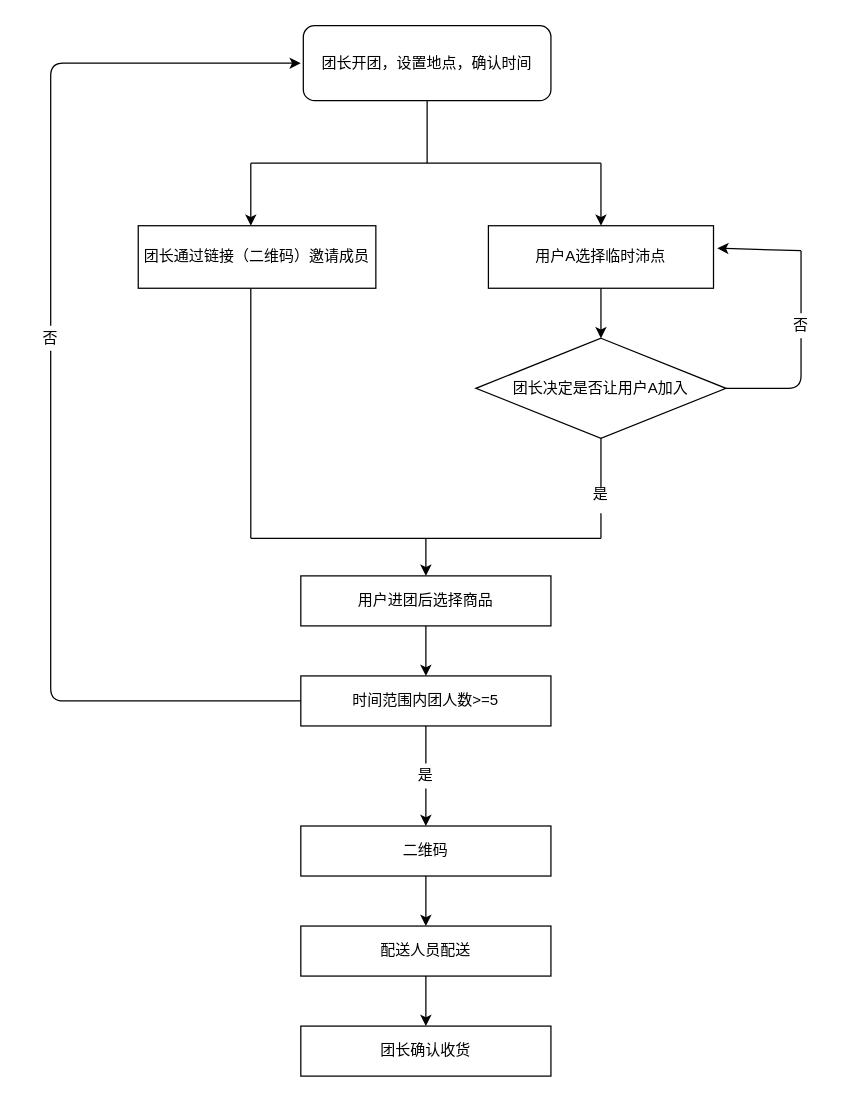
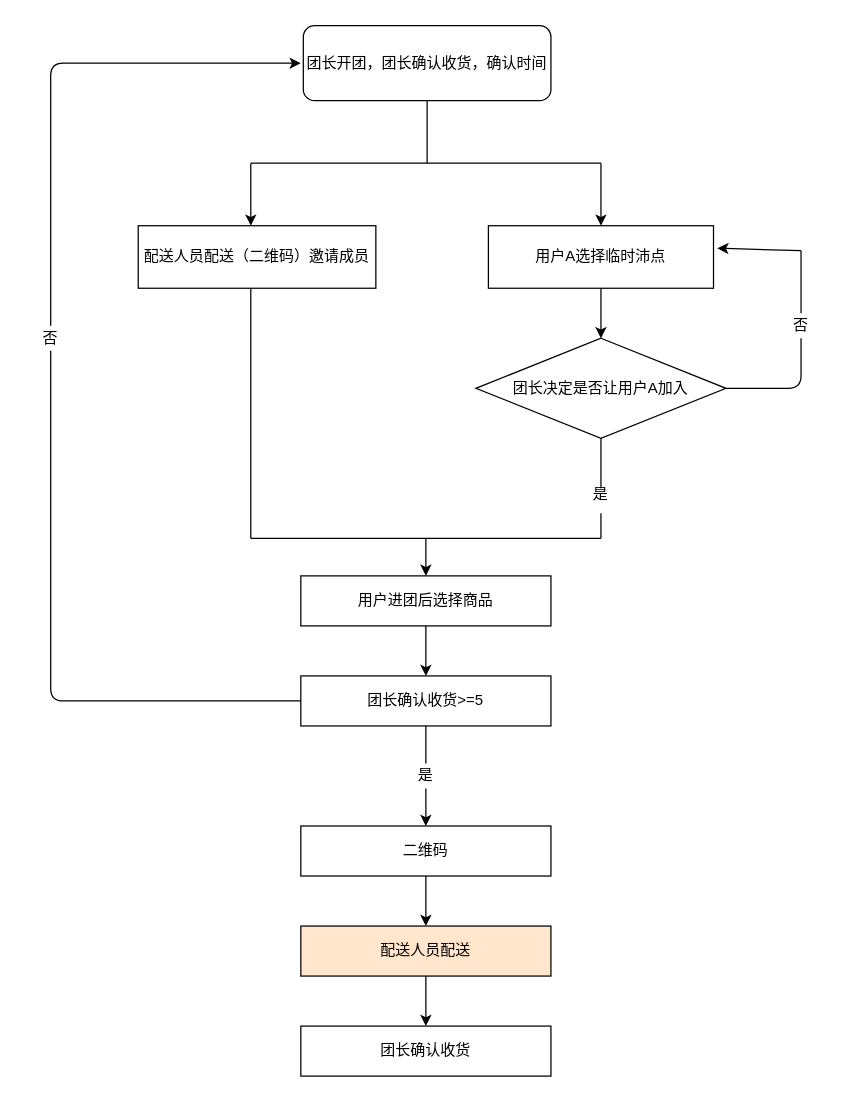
(427, 63) -> (427, 63)
(257, 257) -> (257, 257)
(426, 701) -> (426, 701)
(426, 951) -> (426, 951)
